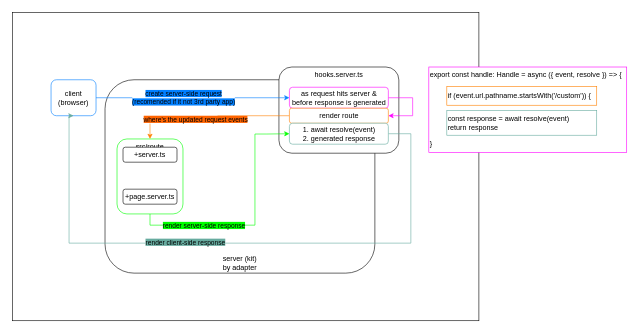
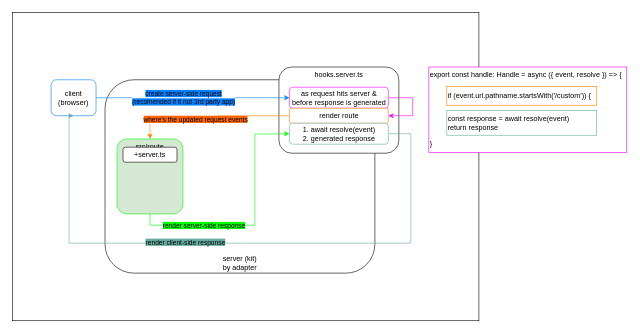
(150, 177) -> (150, 177)
(150, 197) -> none
